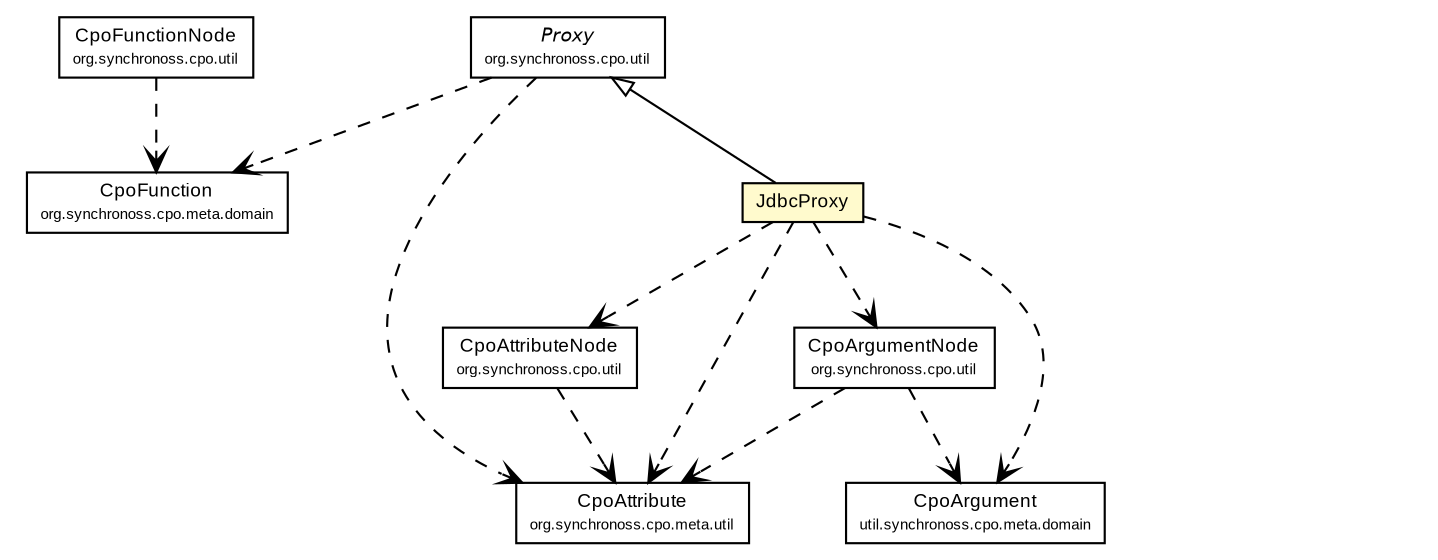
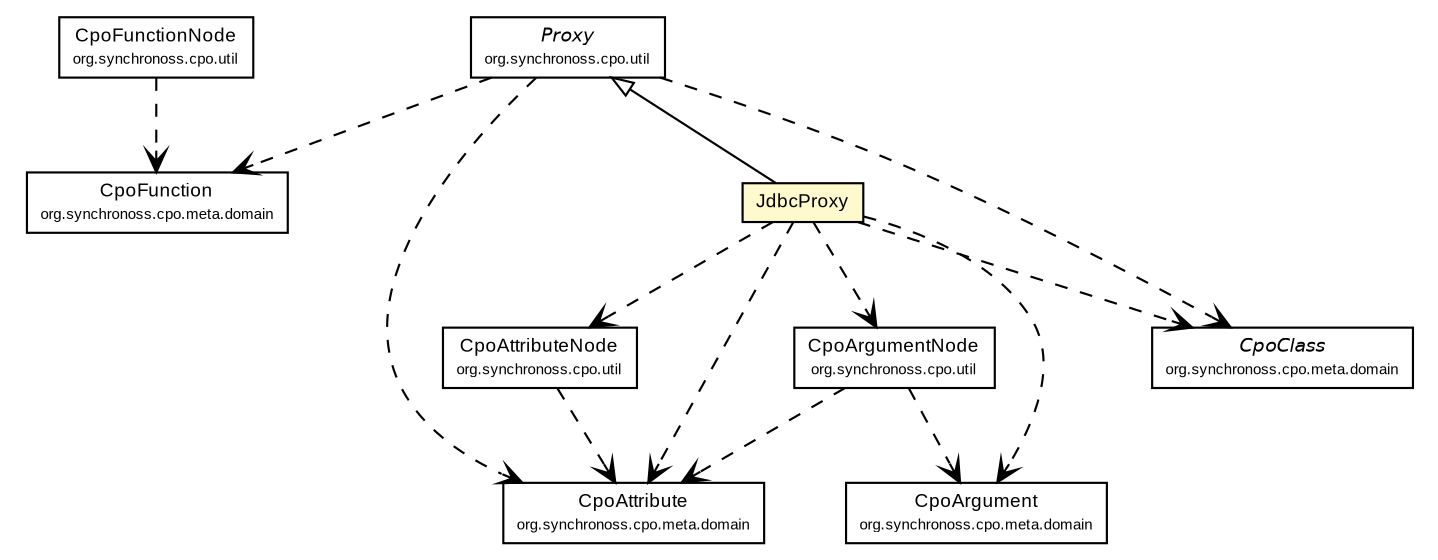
none -> (1281, 358)
(633, 525) -> (634, 525)
(975, 525) -> (976, 525)
